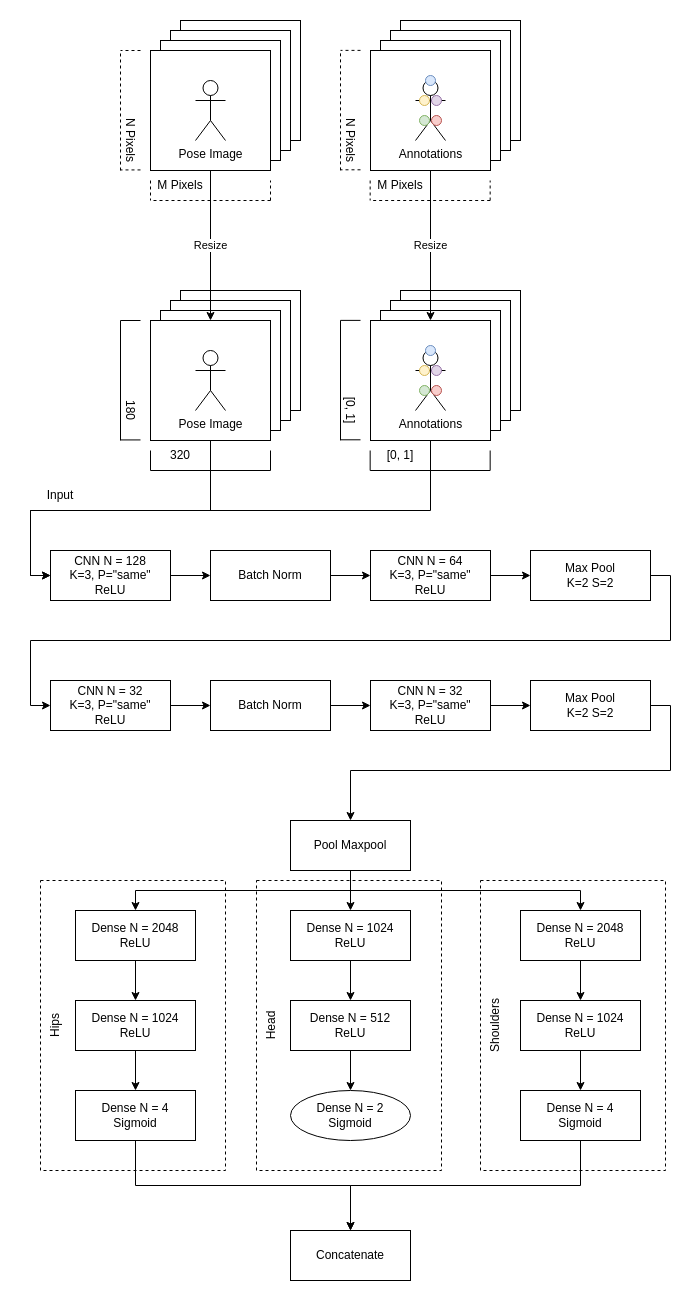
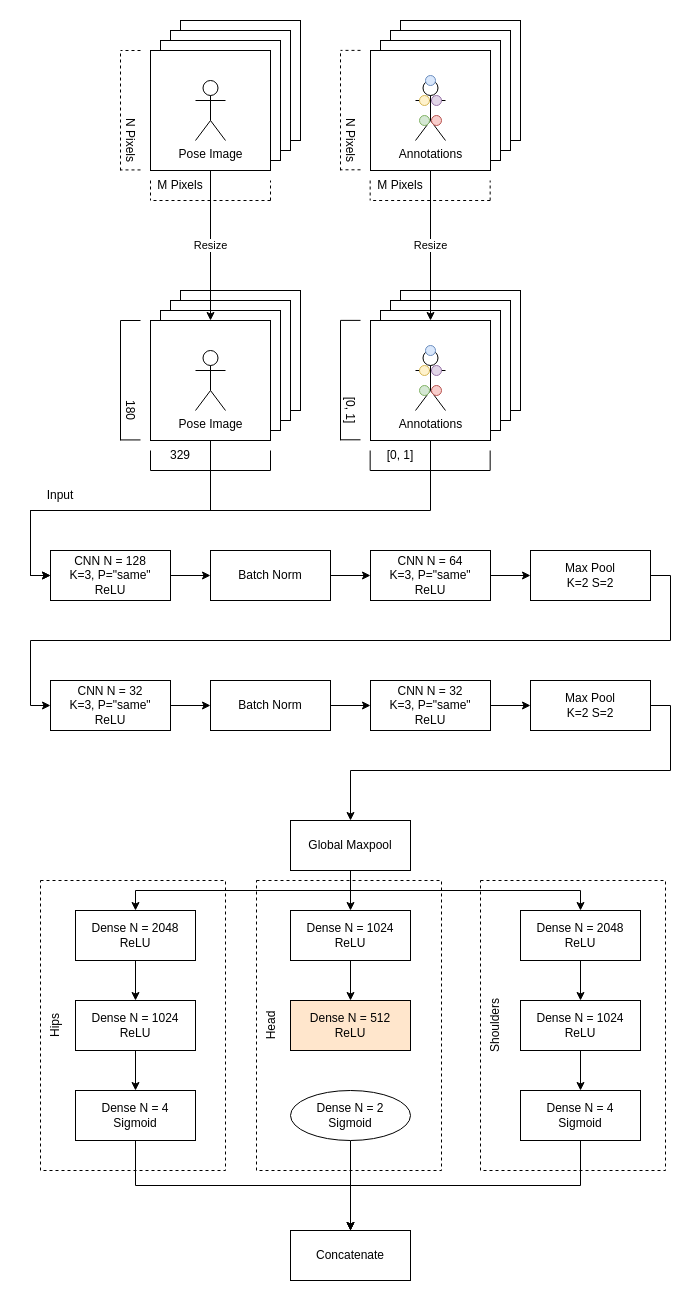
(181, 456) -> (181, 456)
(351, 846) -> (351, 846)
(351, 1026) -> (351, 1026)
(351, 1067) -> none
none -> (351, 1162)
